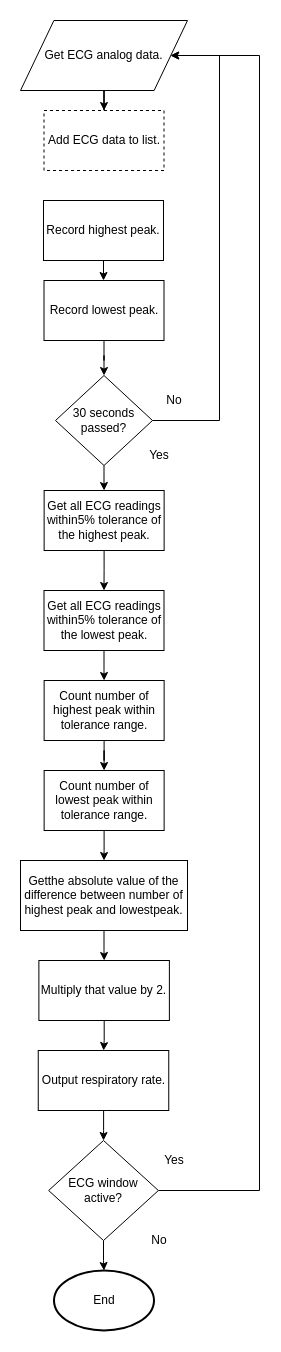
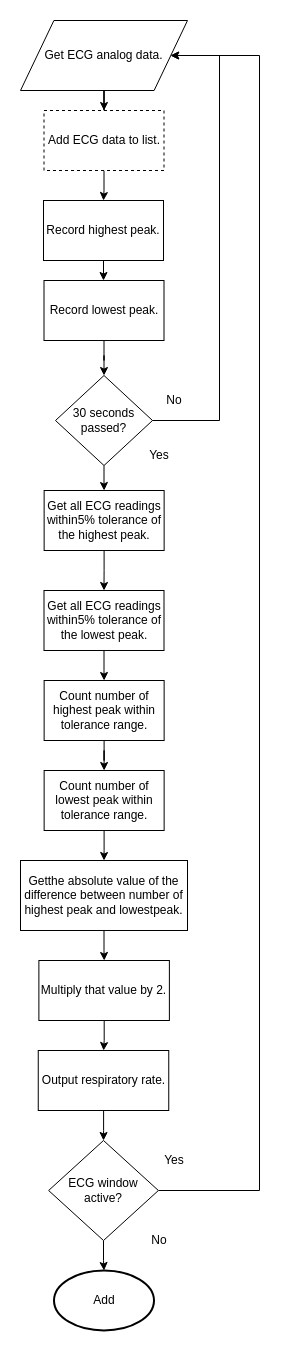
none -> (104, 182)
(105, 1301) -> (105, 1301)
